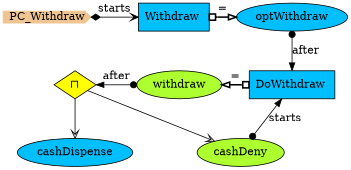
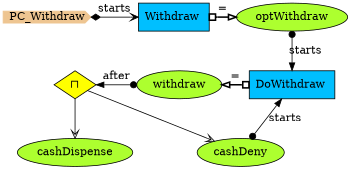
(292, 17) -> (292, 17)
(306, 51) -> (306, 51)
(75, 152) -> (75, 152)
